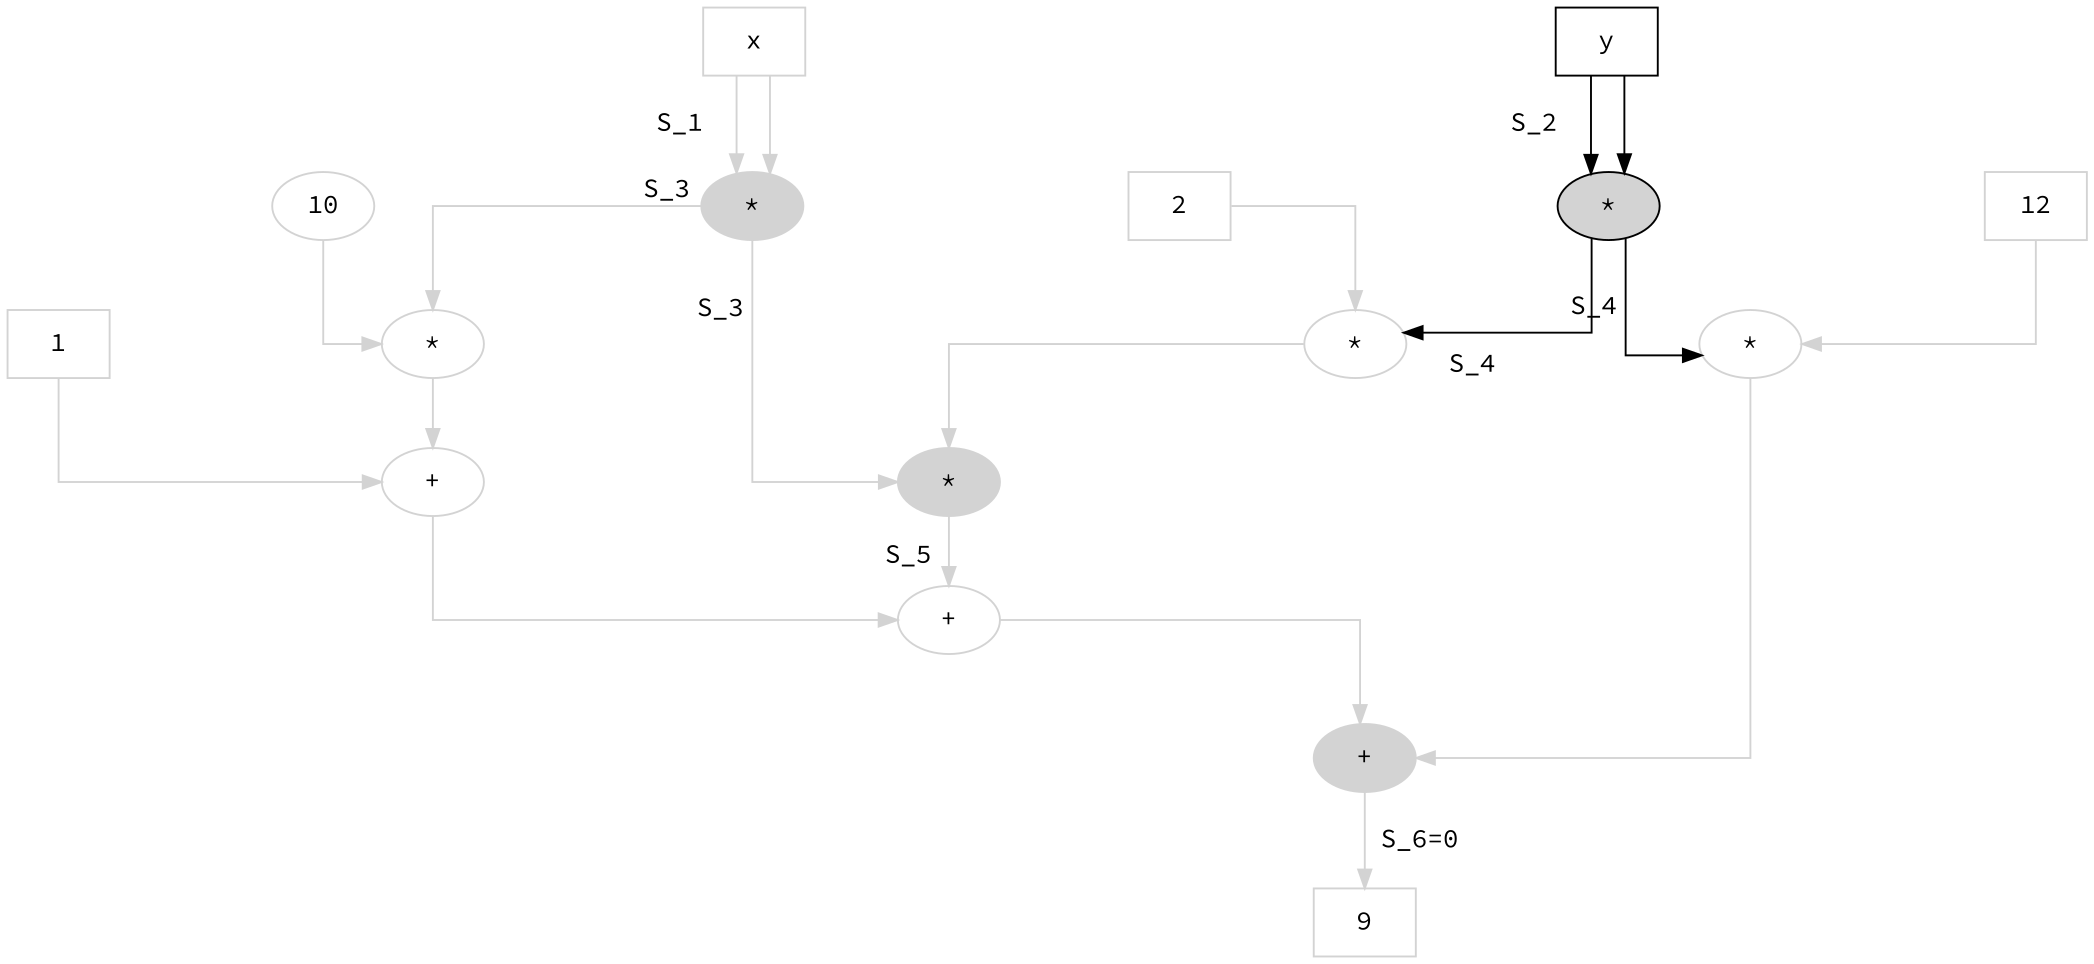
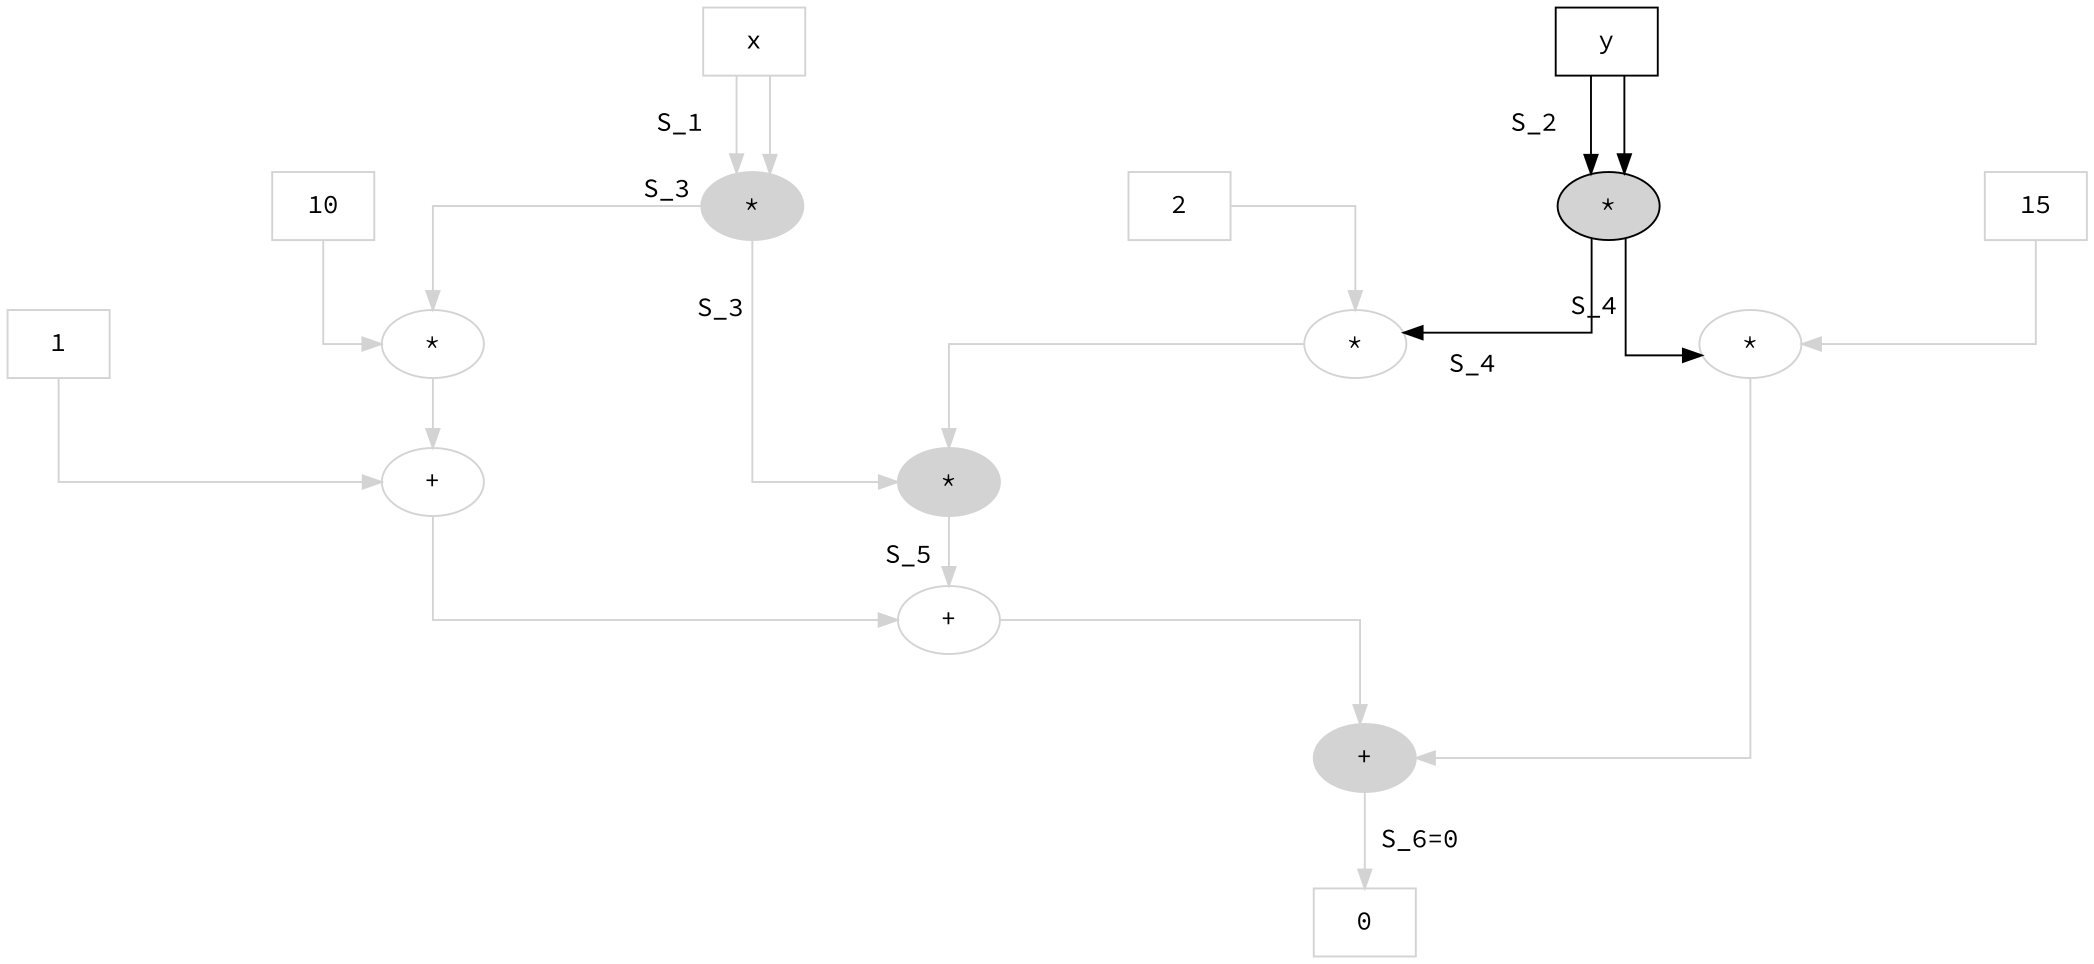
(323, 206) -> (323, 206)
(2036, 206) -> (2036, 206)
(1365, 922) -> (1365, 922)
